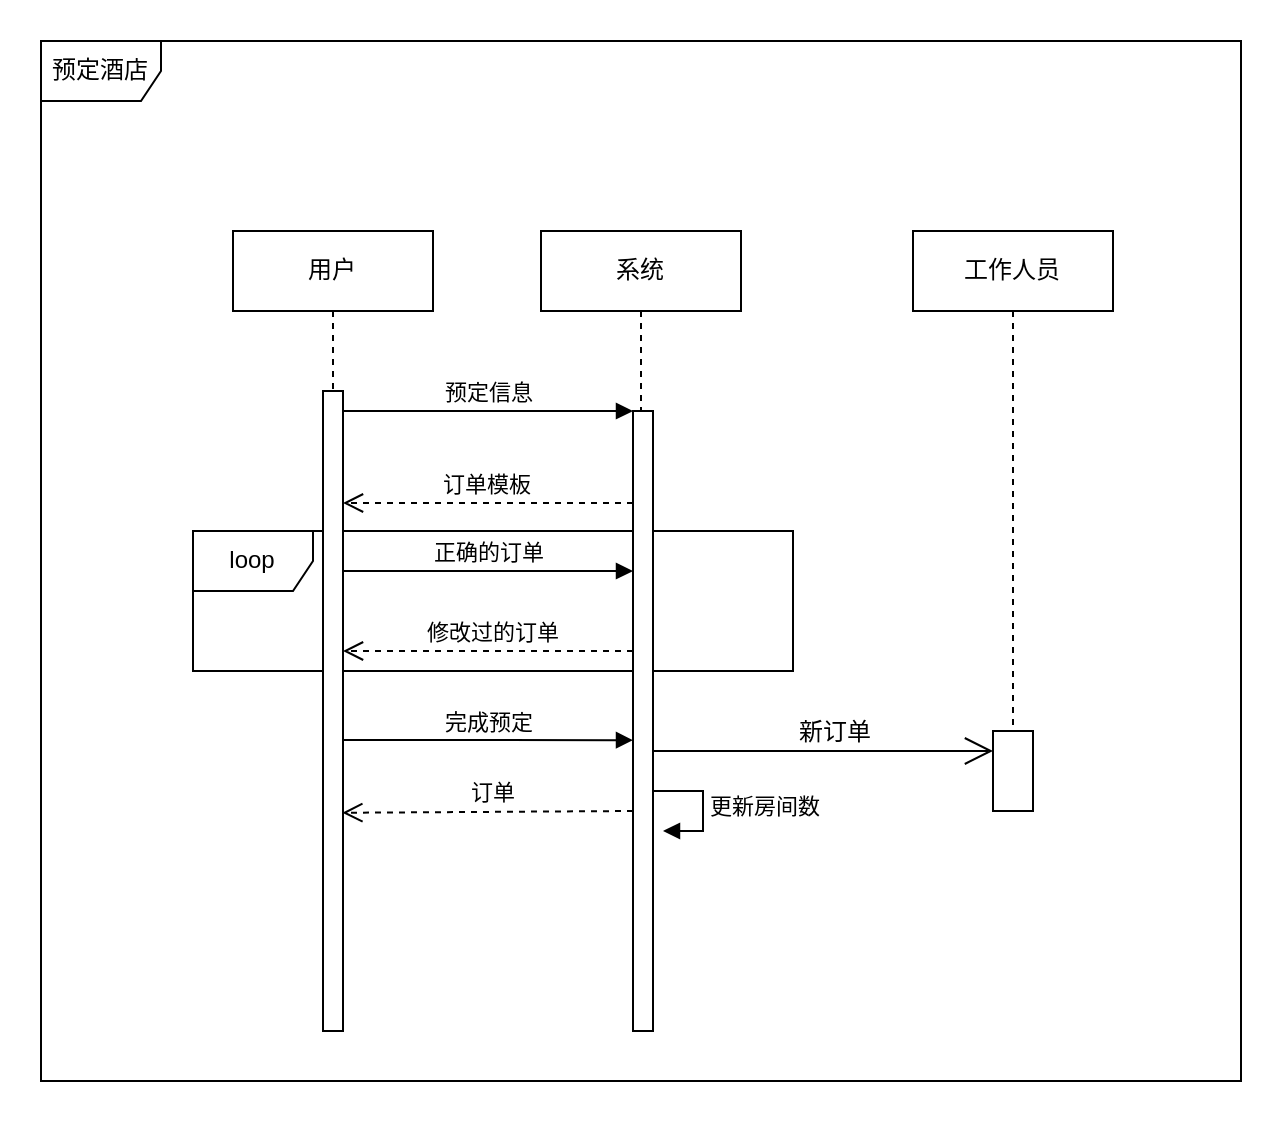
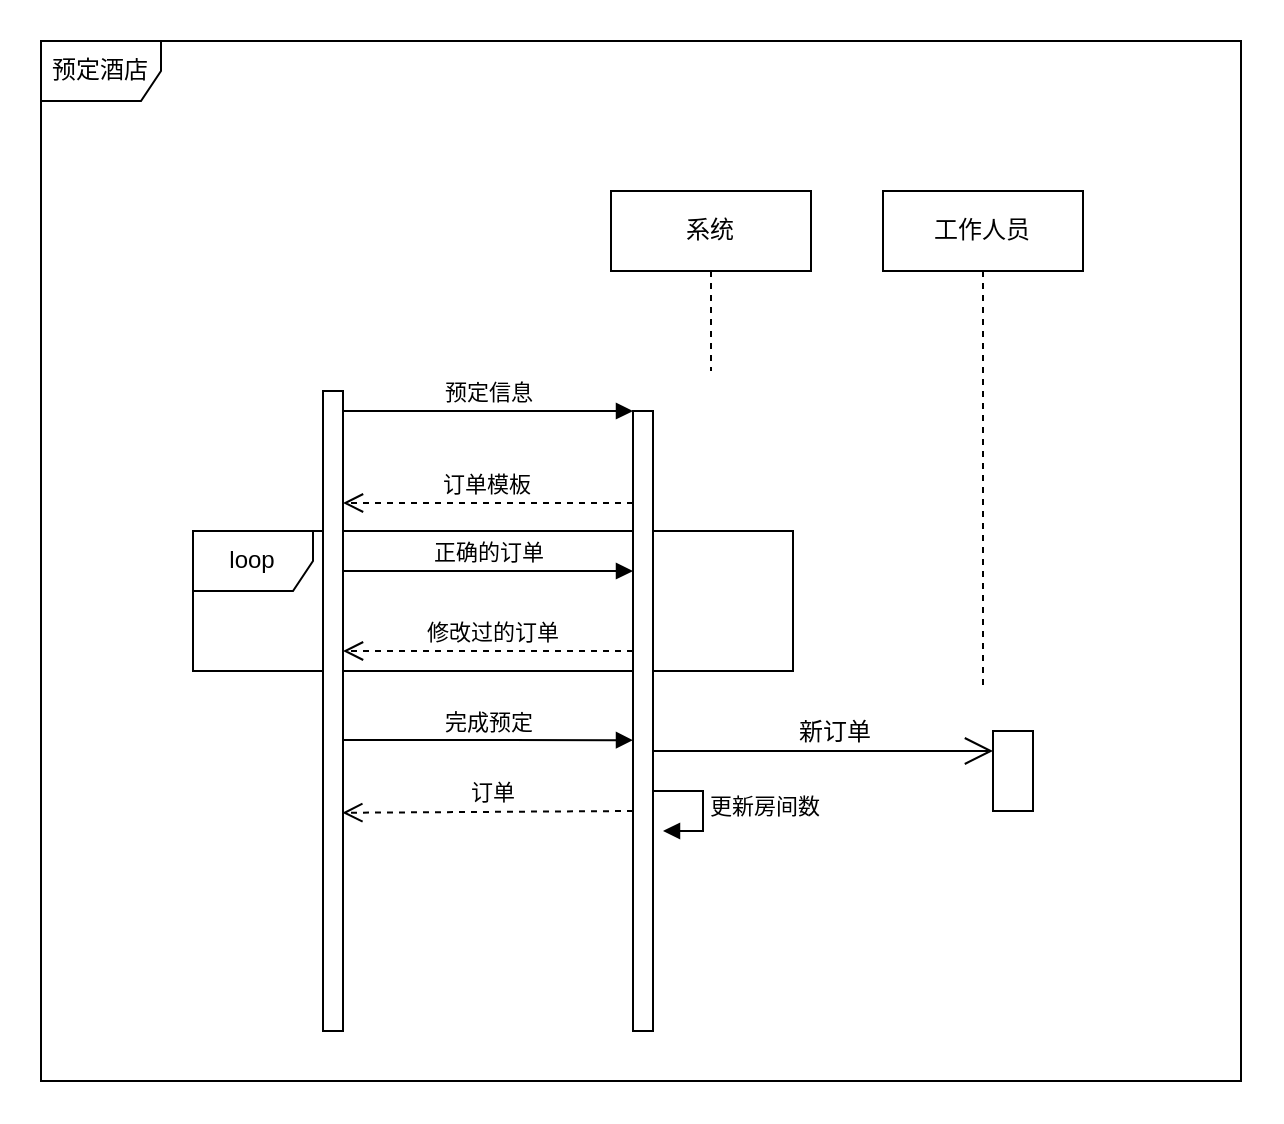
(333, 311) -> none
(641, 321) -> (711, 281)
(1013, 481) -> (983, 441)
